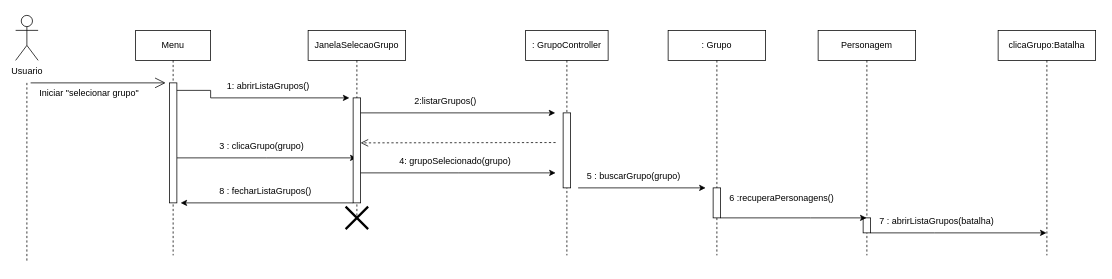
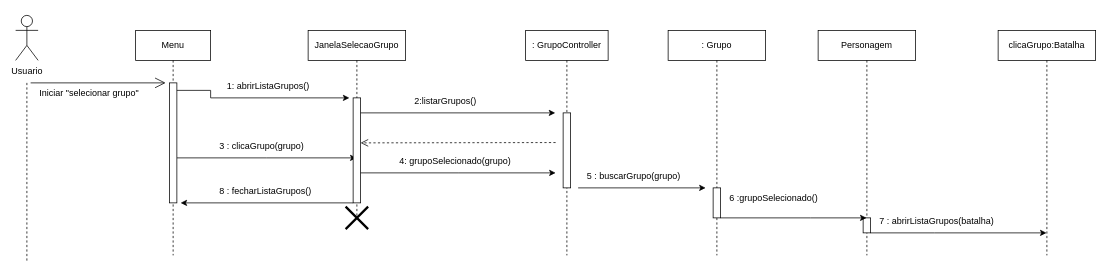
(788, 199) -> (778, 199)
